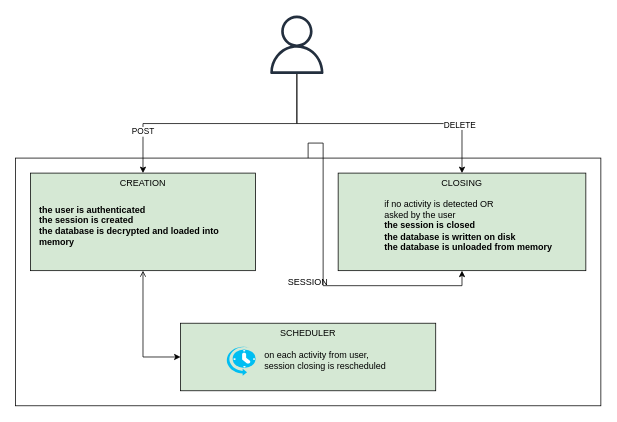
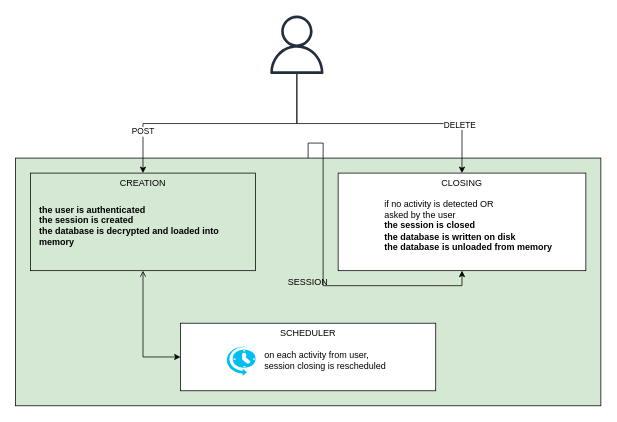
(462, 222) -> (462, 222)
(308, 282) -> (308, 282)
(308, 357) -> (308, 357)
